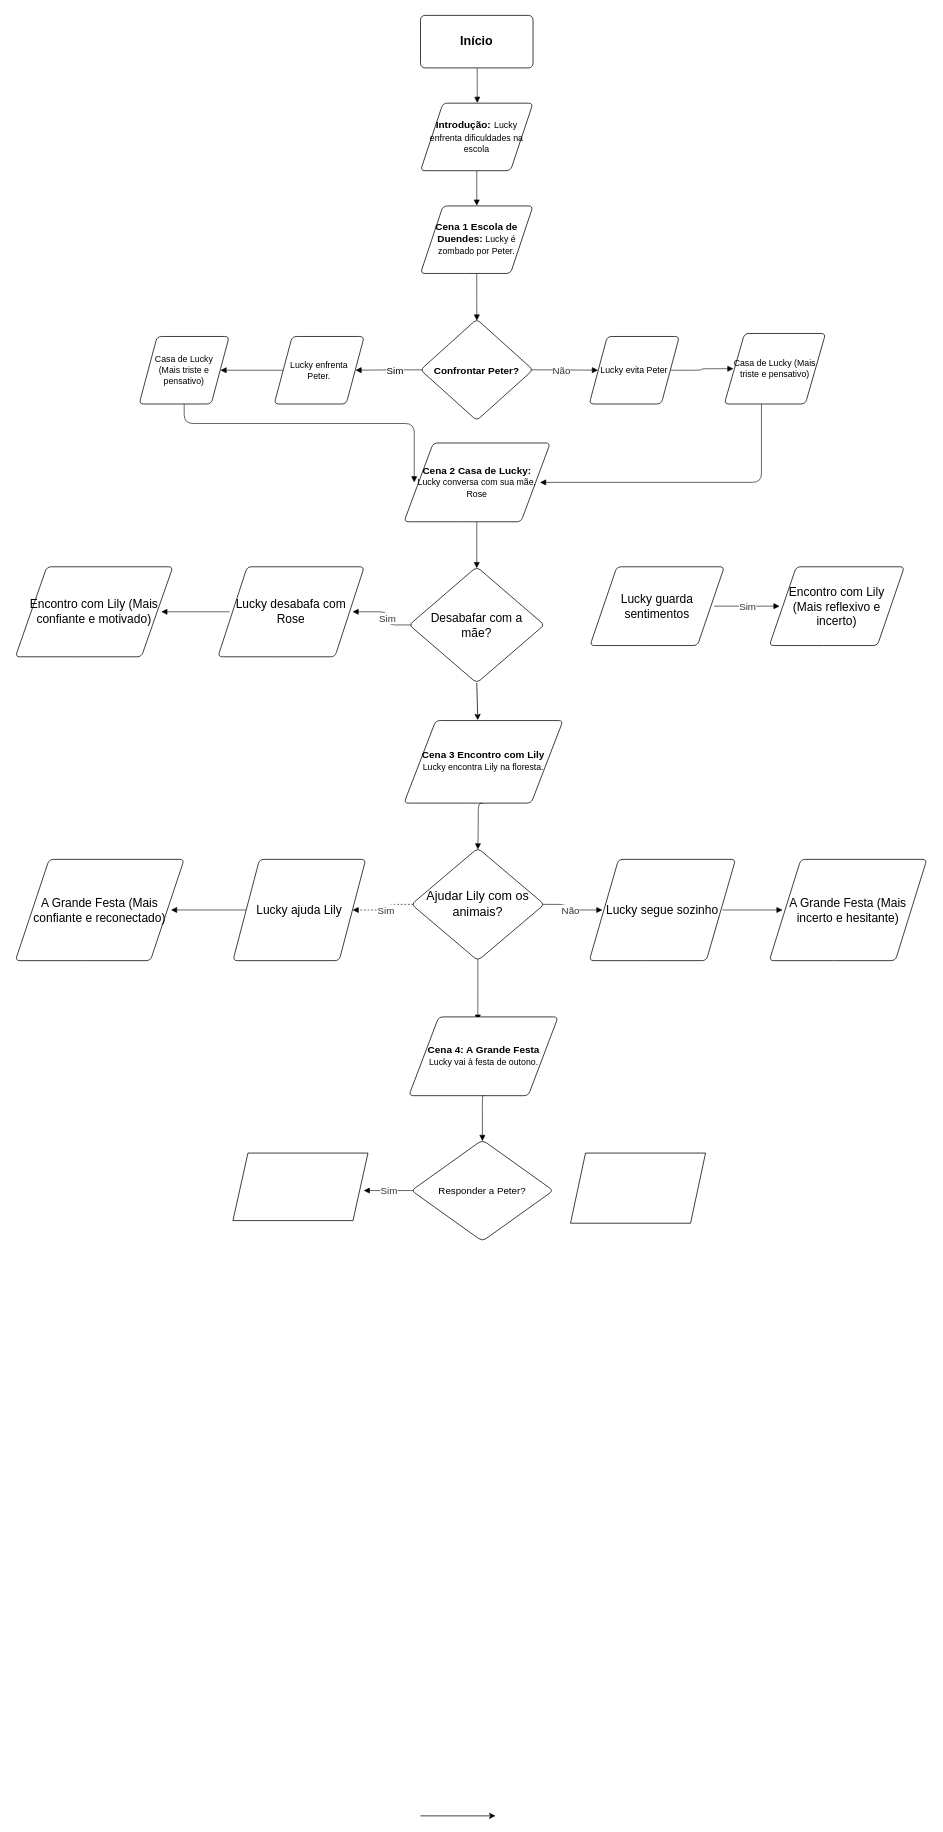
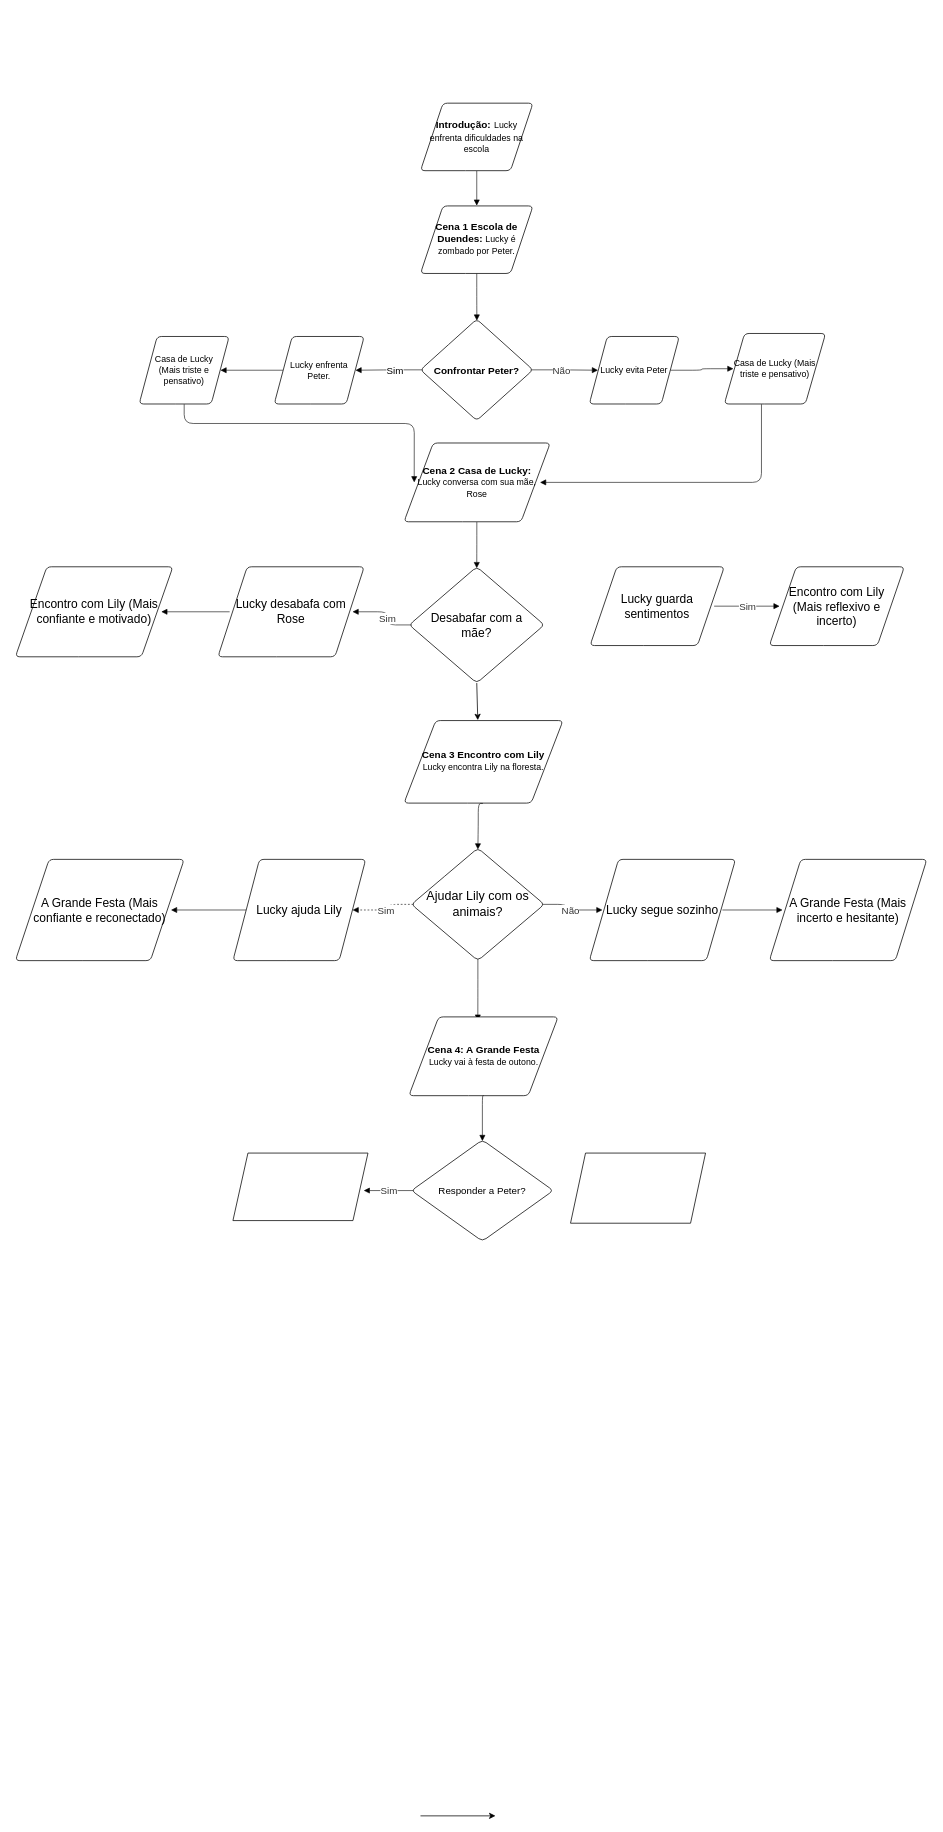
(477, 42) -> none
(477, 95) -> none
